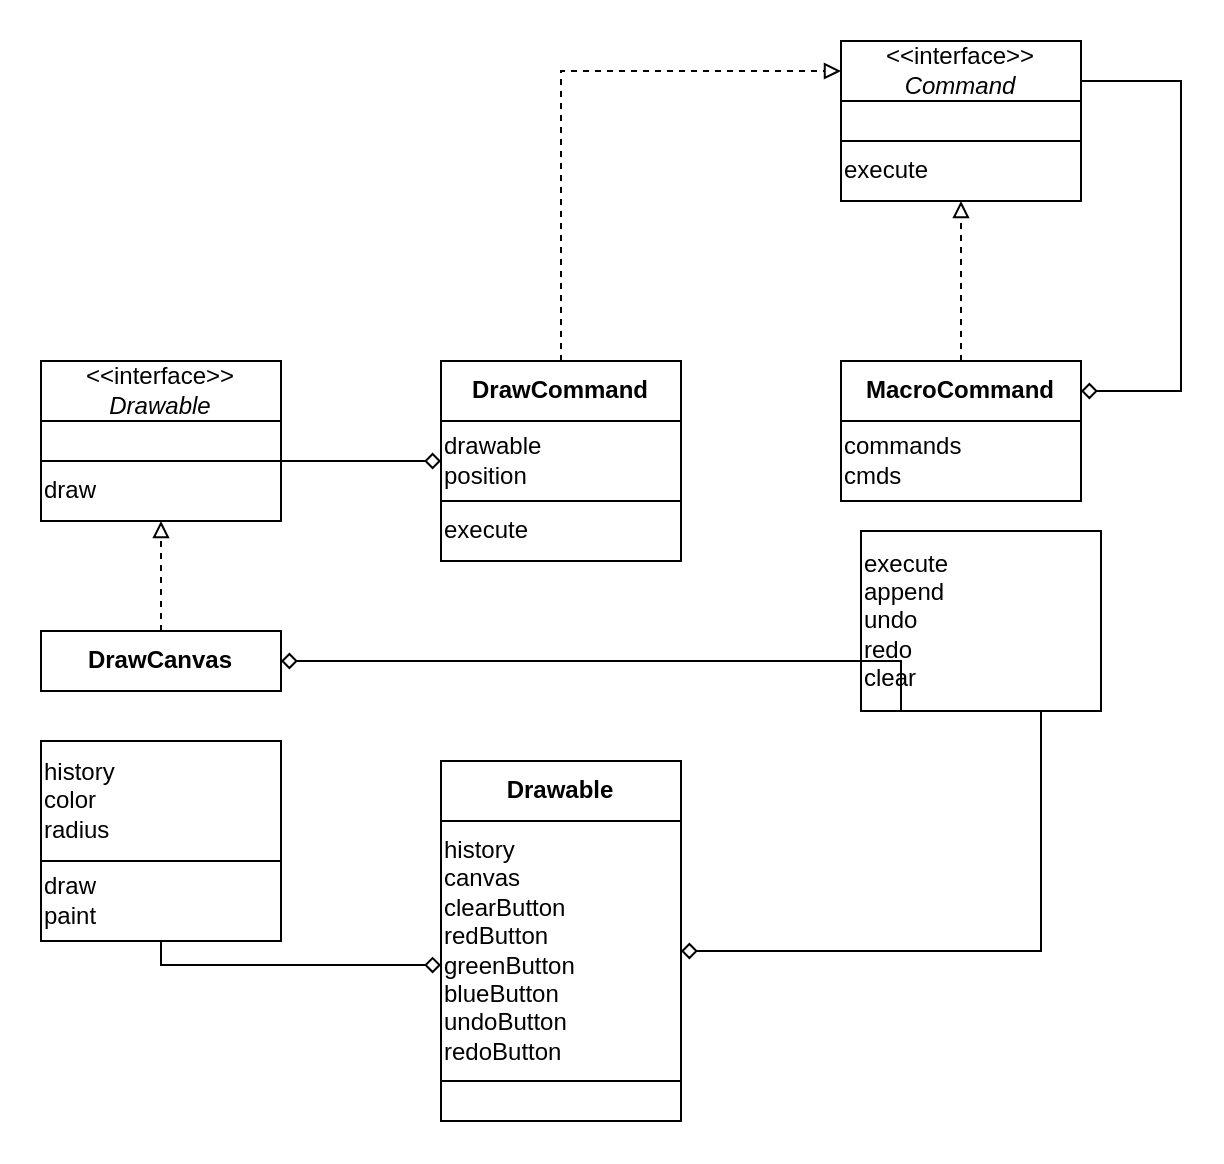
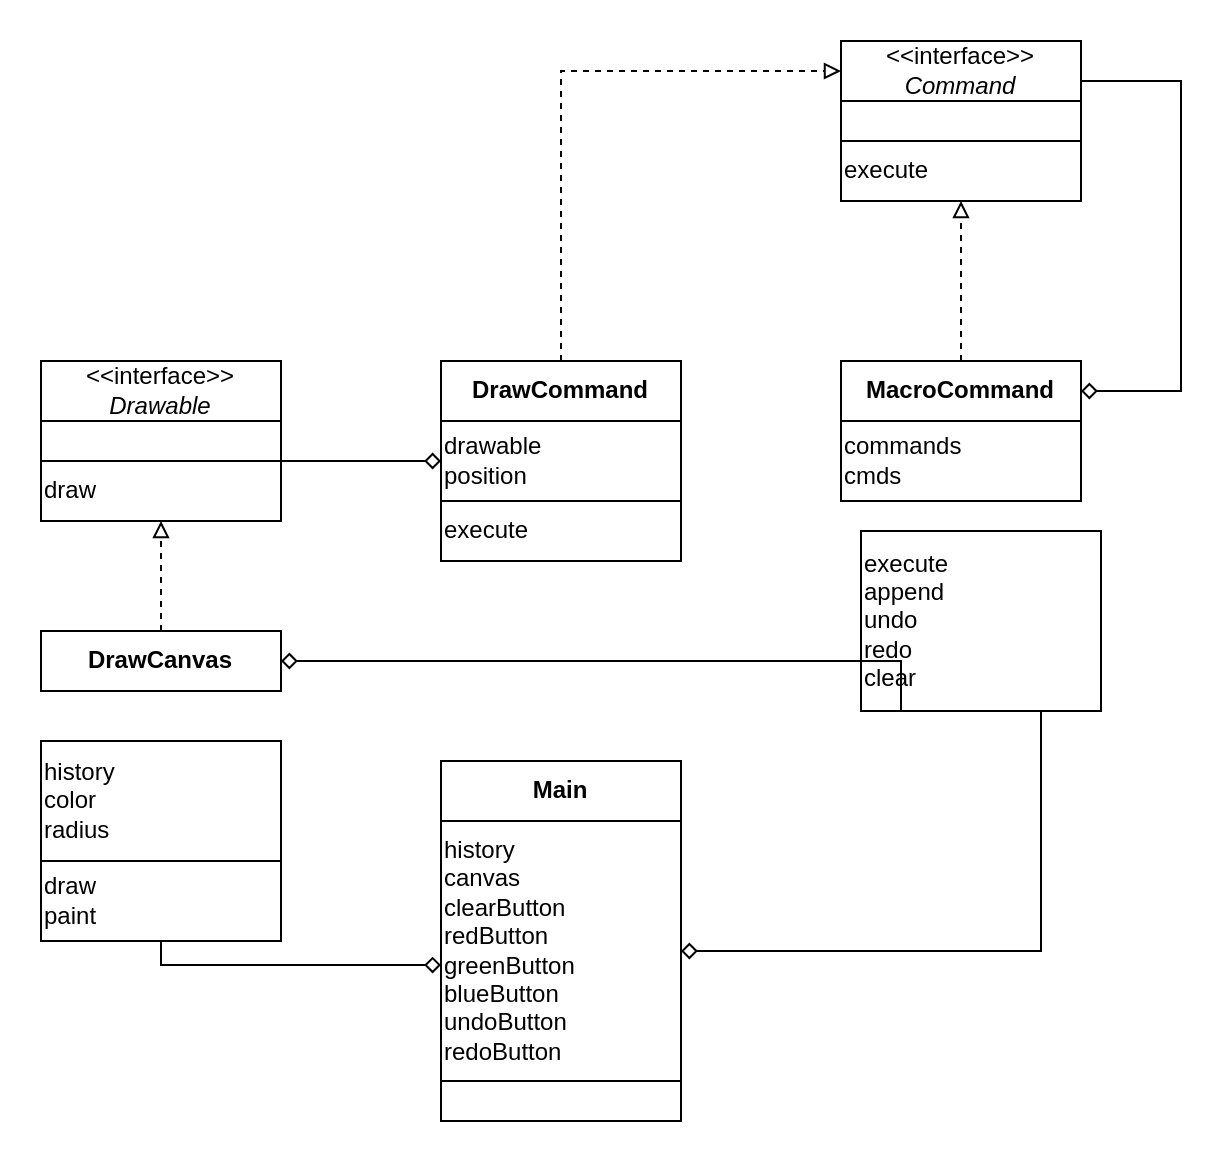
(561, 791) -> (561, 791)
